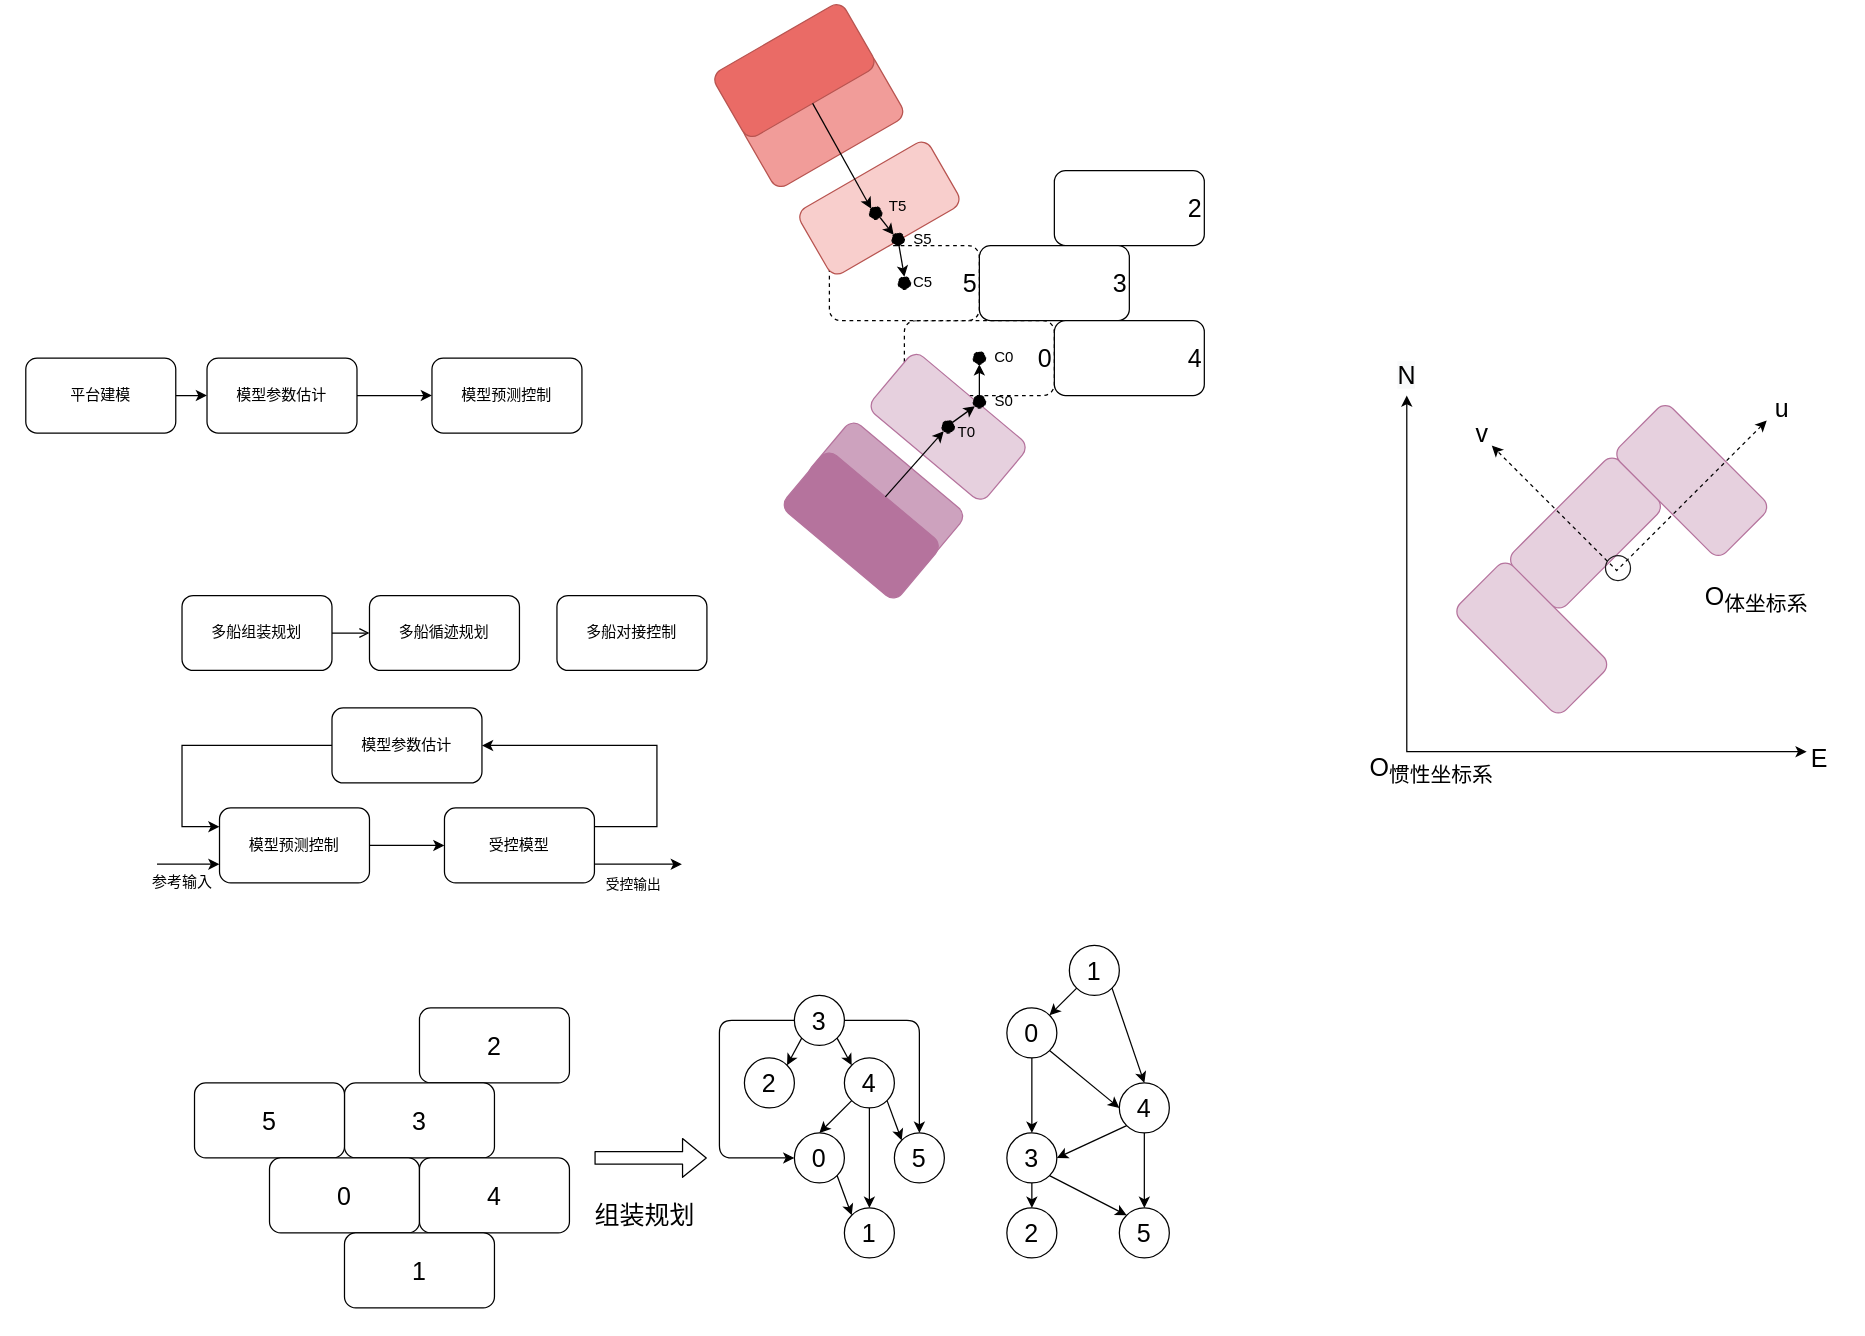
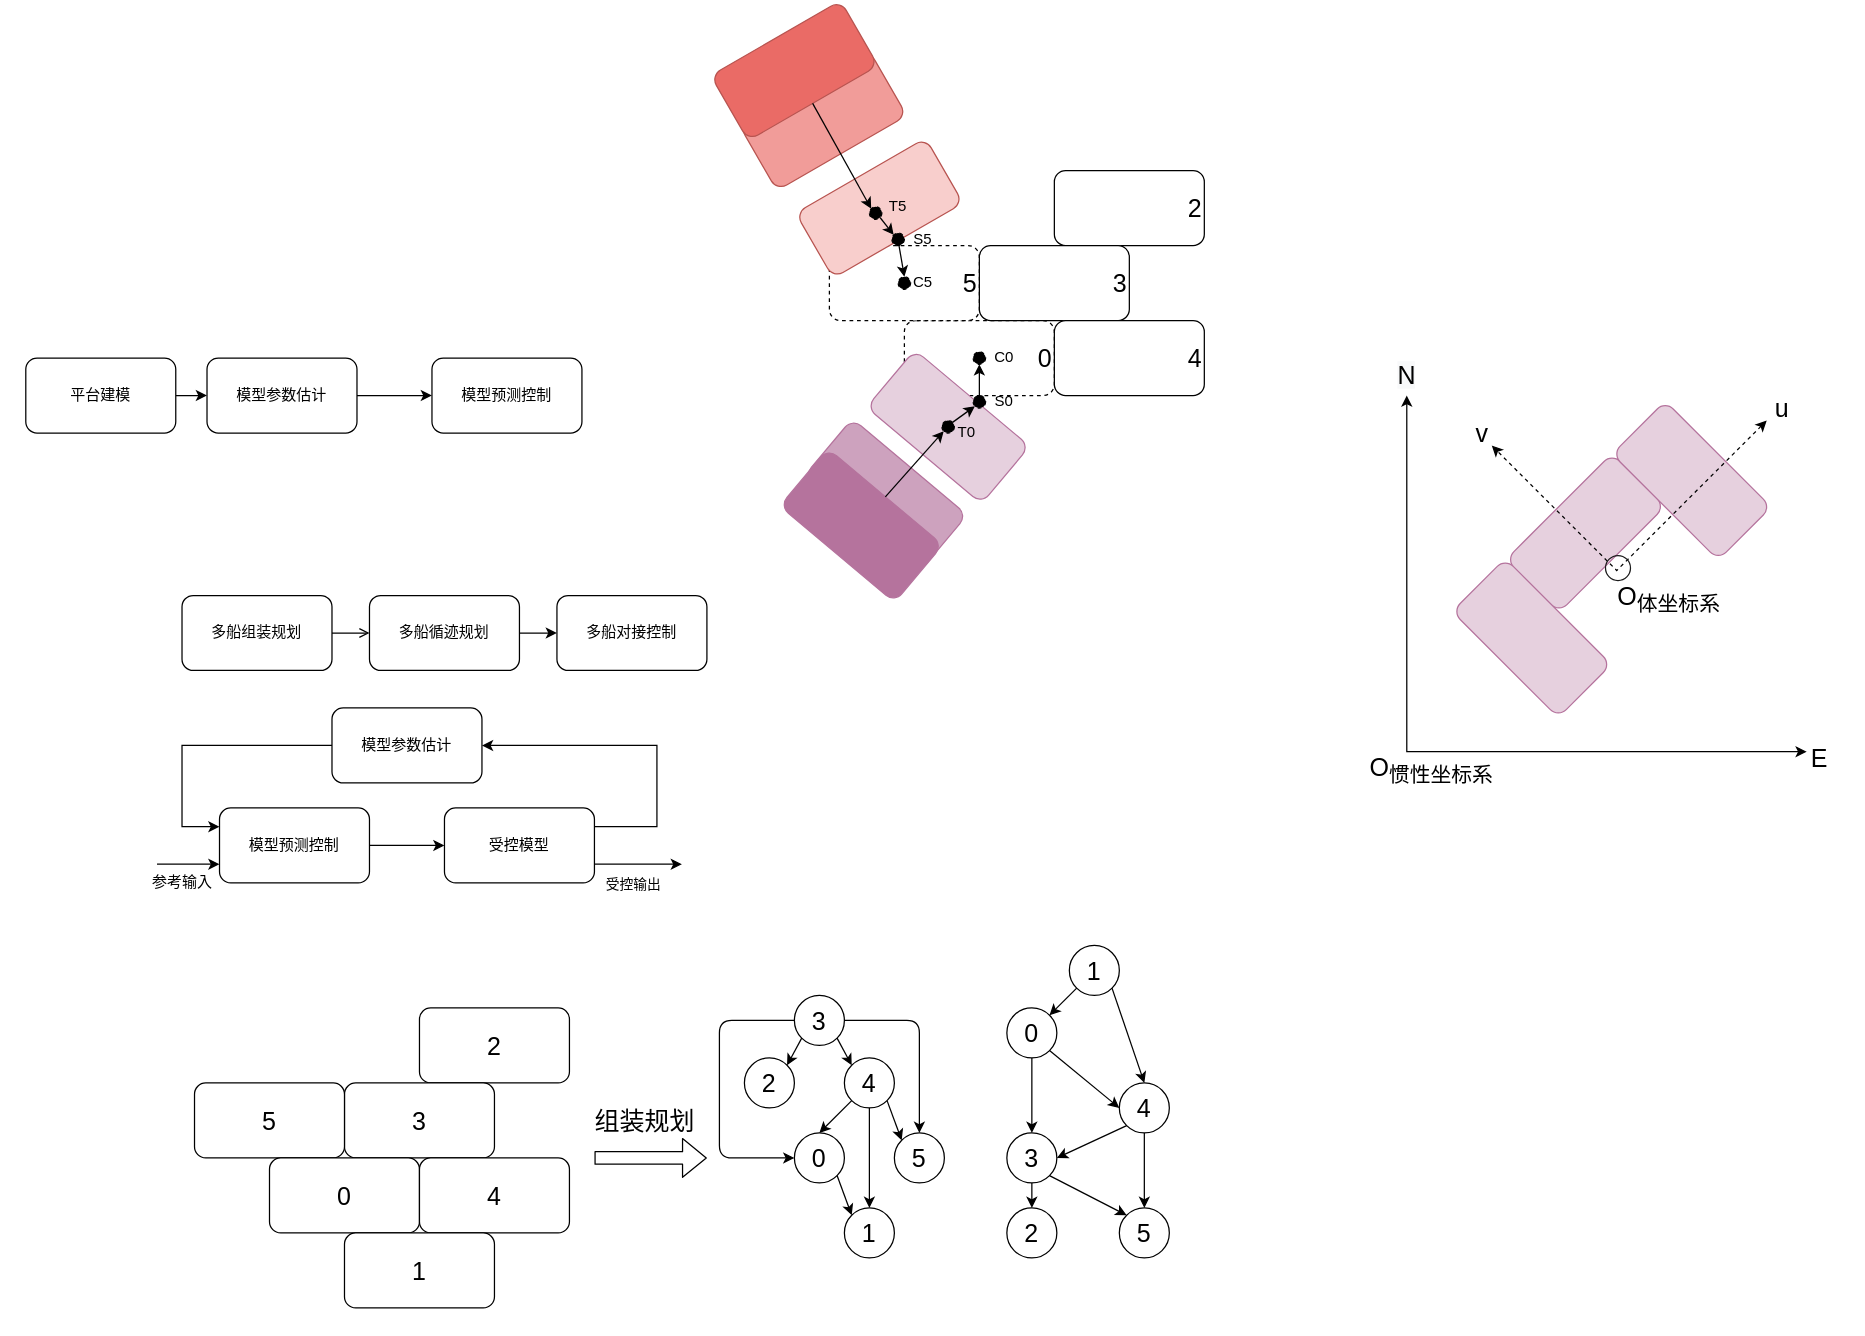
(1757, 599) -> (1669, 599)
none -> (542, 633)
(644, 1214) -> (644, 1121)
